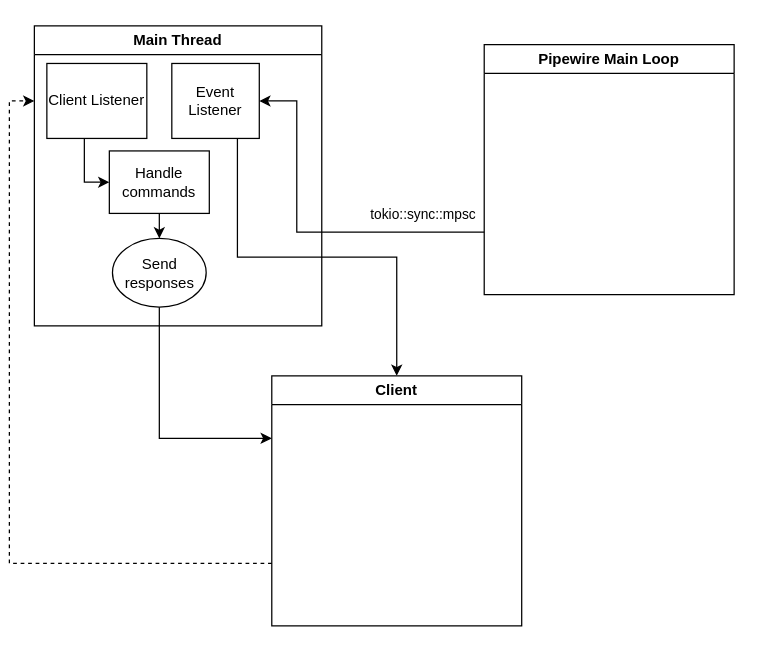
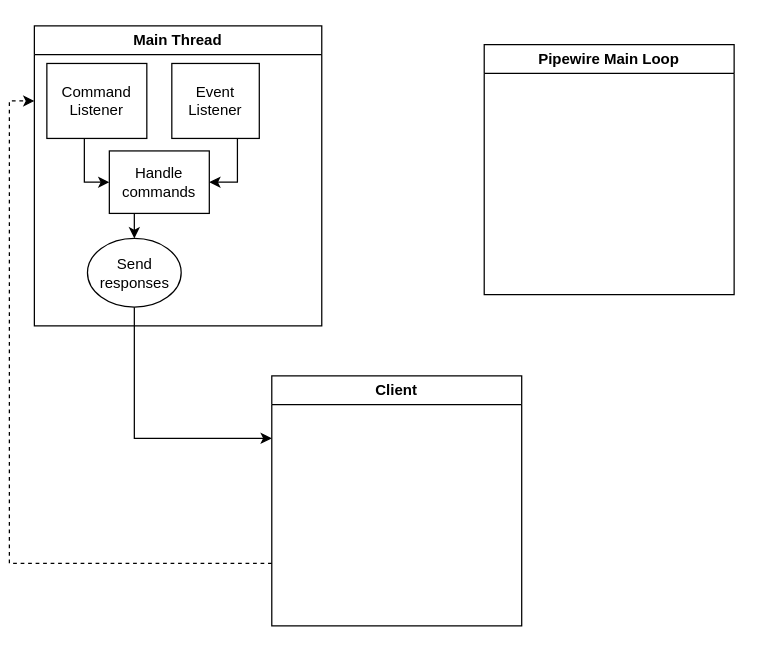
(97, 101) -> (97, 101)
(310, 232) -> none
(334, 257) -> (228, 182)
(159, 273) -> (134, 273)
